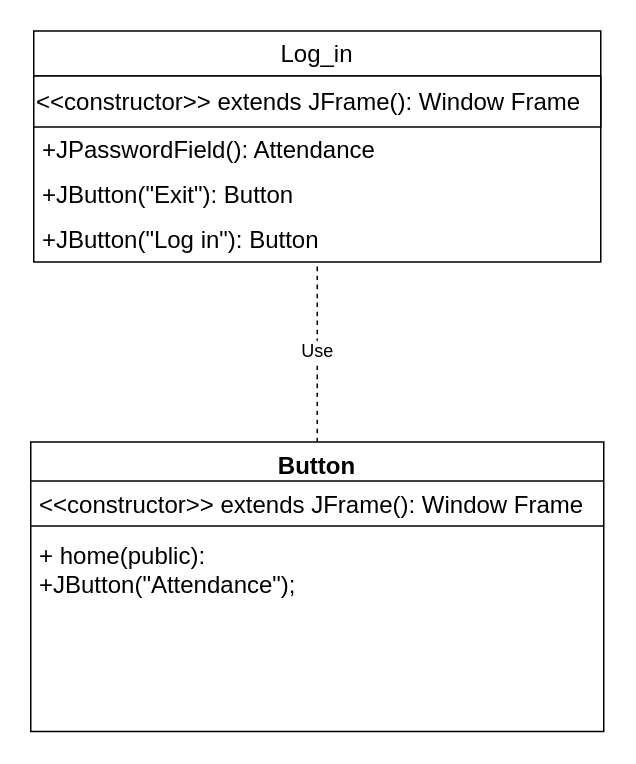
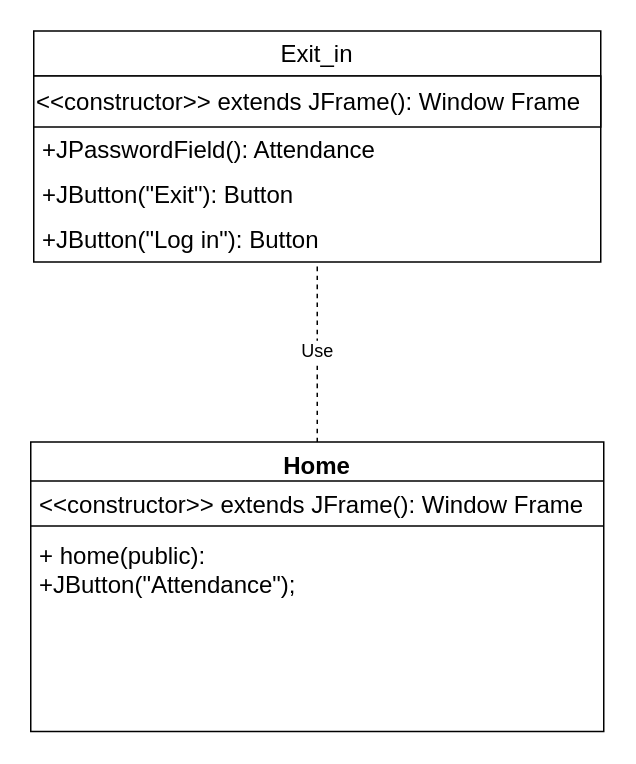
(317, 53) -> (317, 53)
(317, 467) -> (317, 467)
